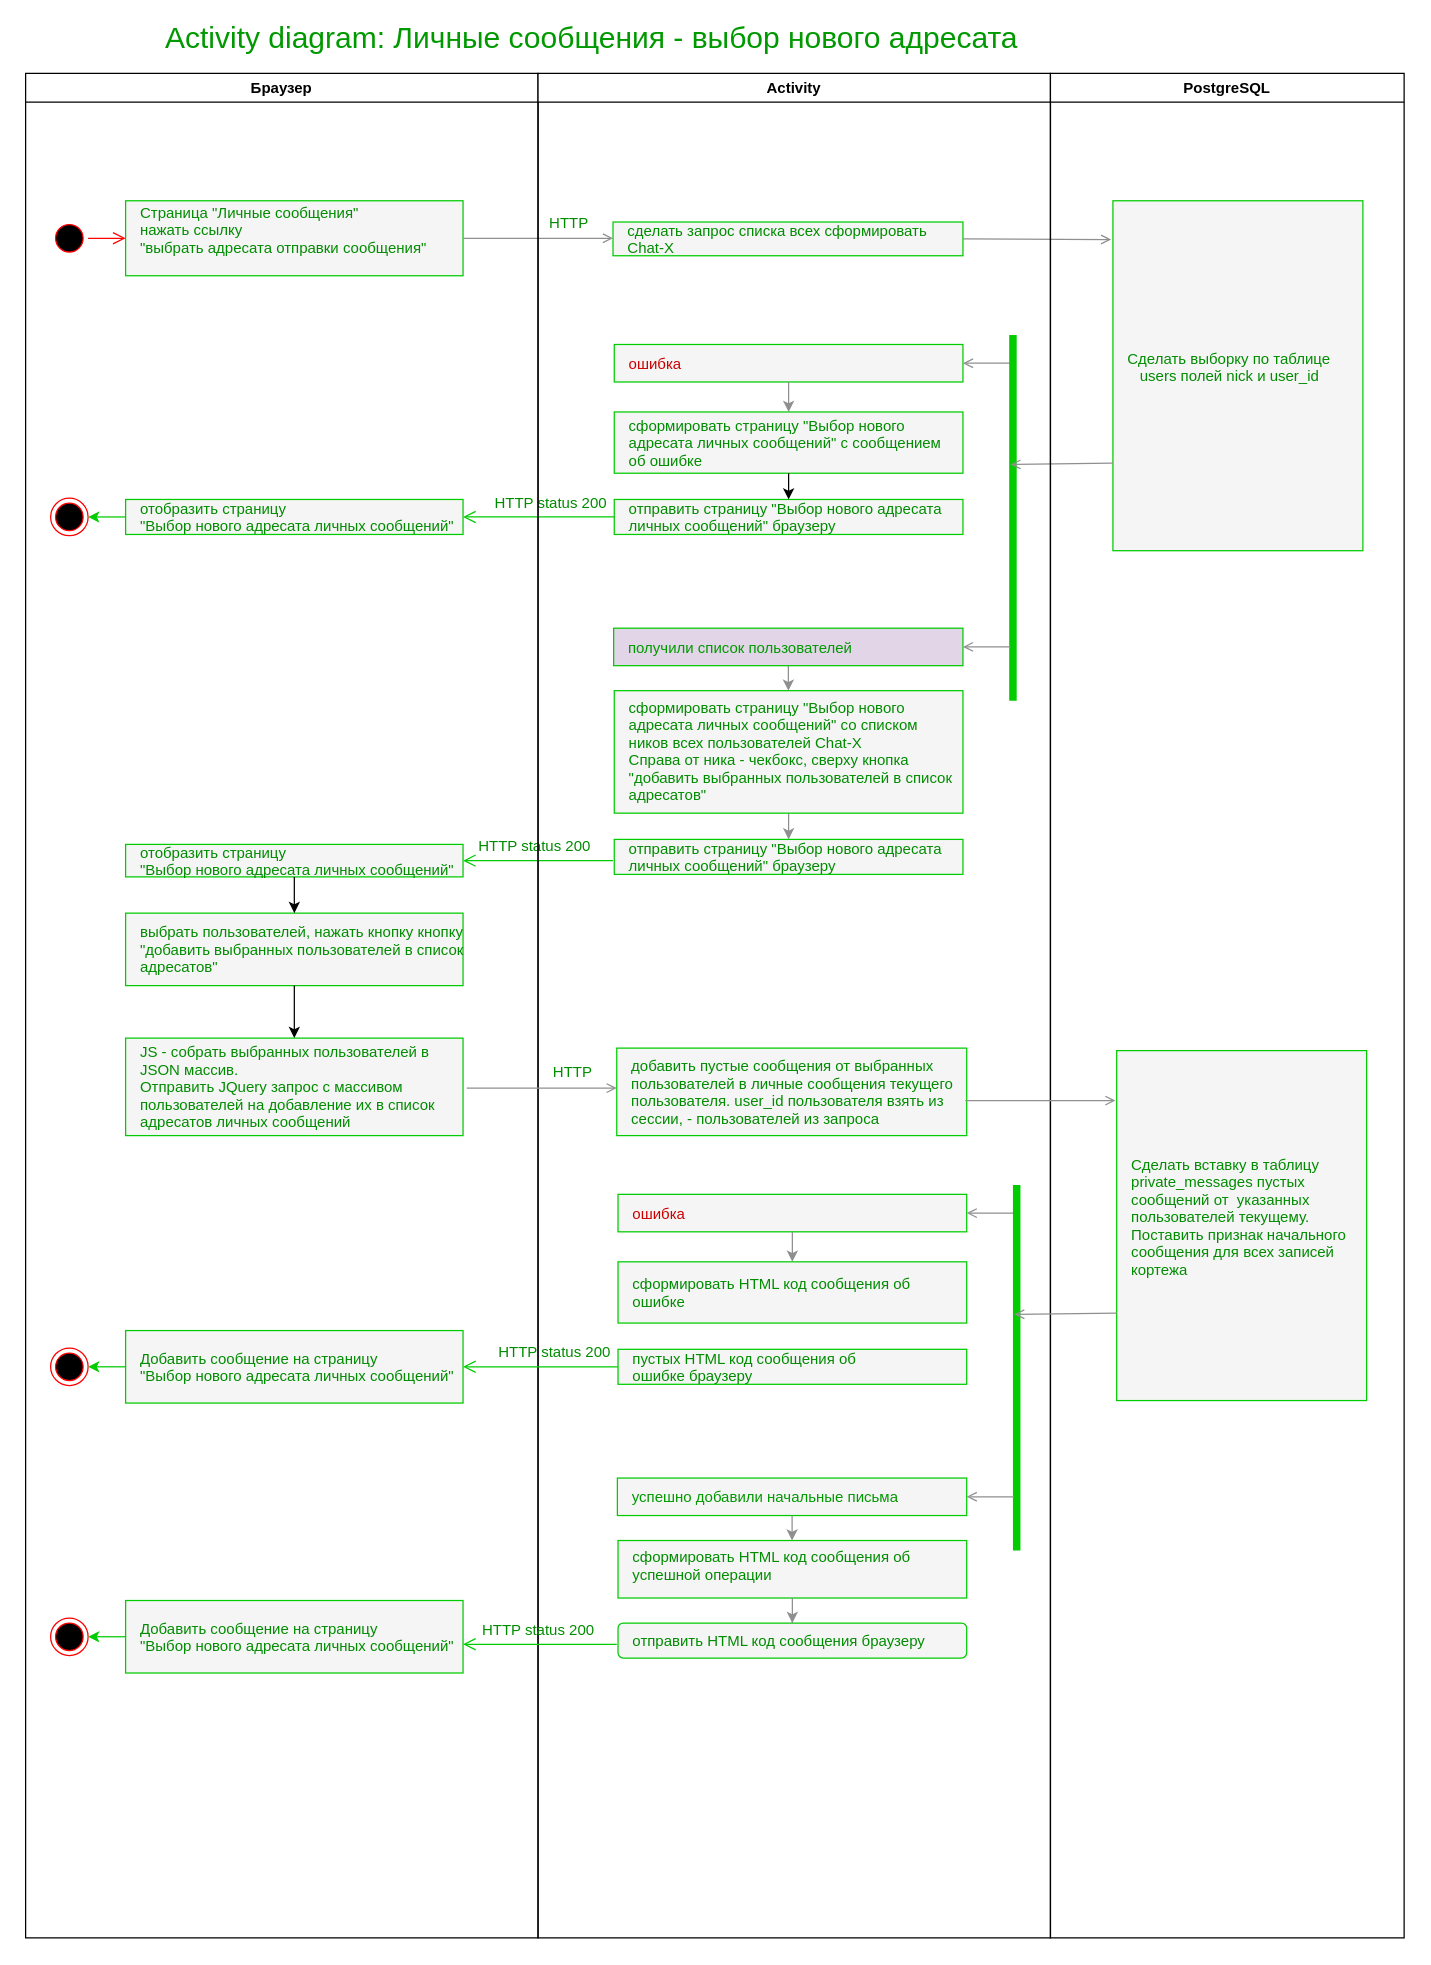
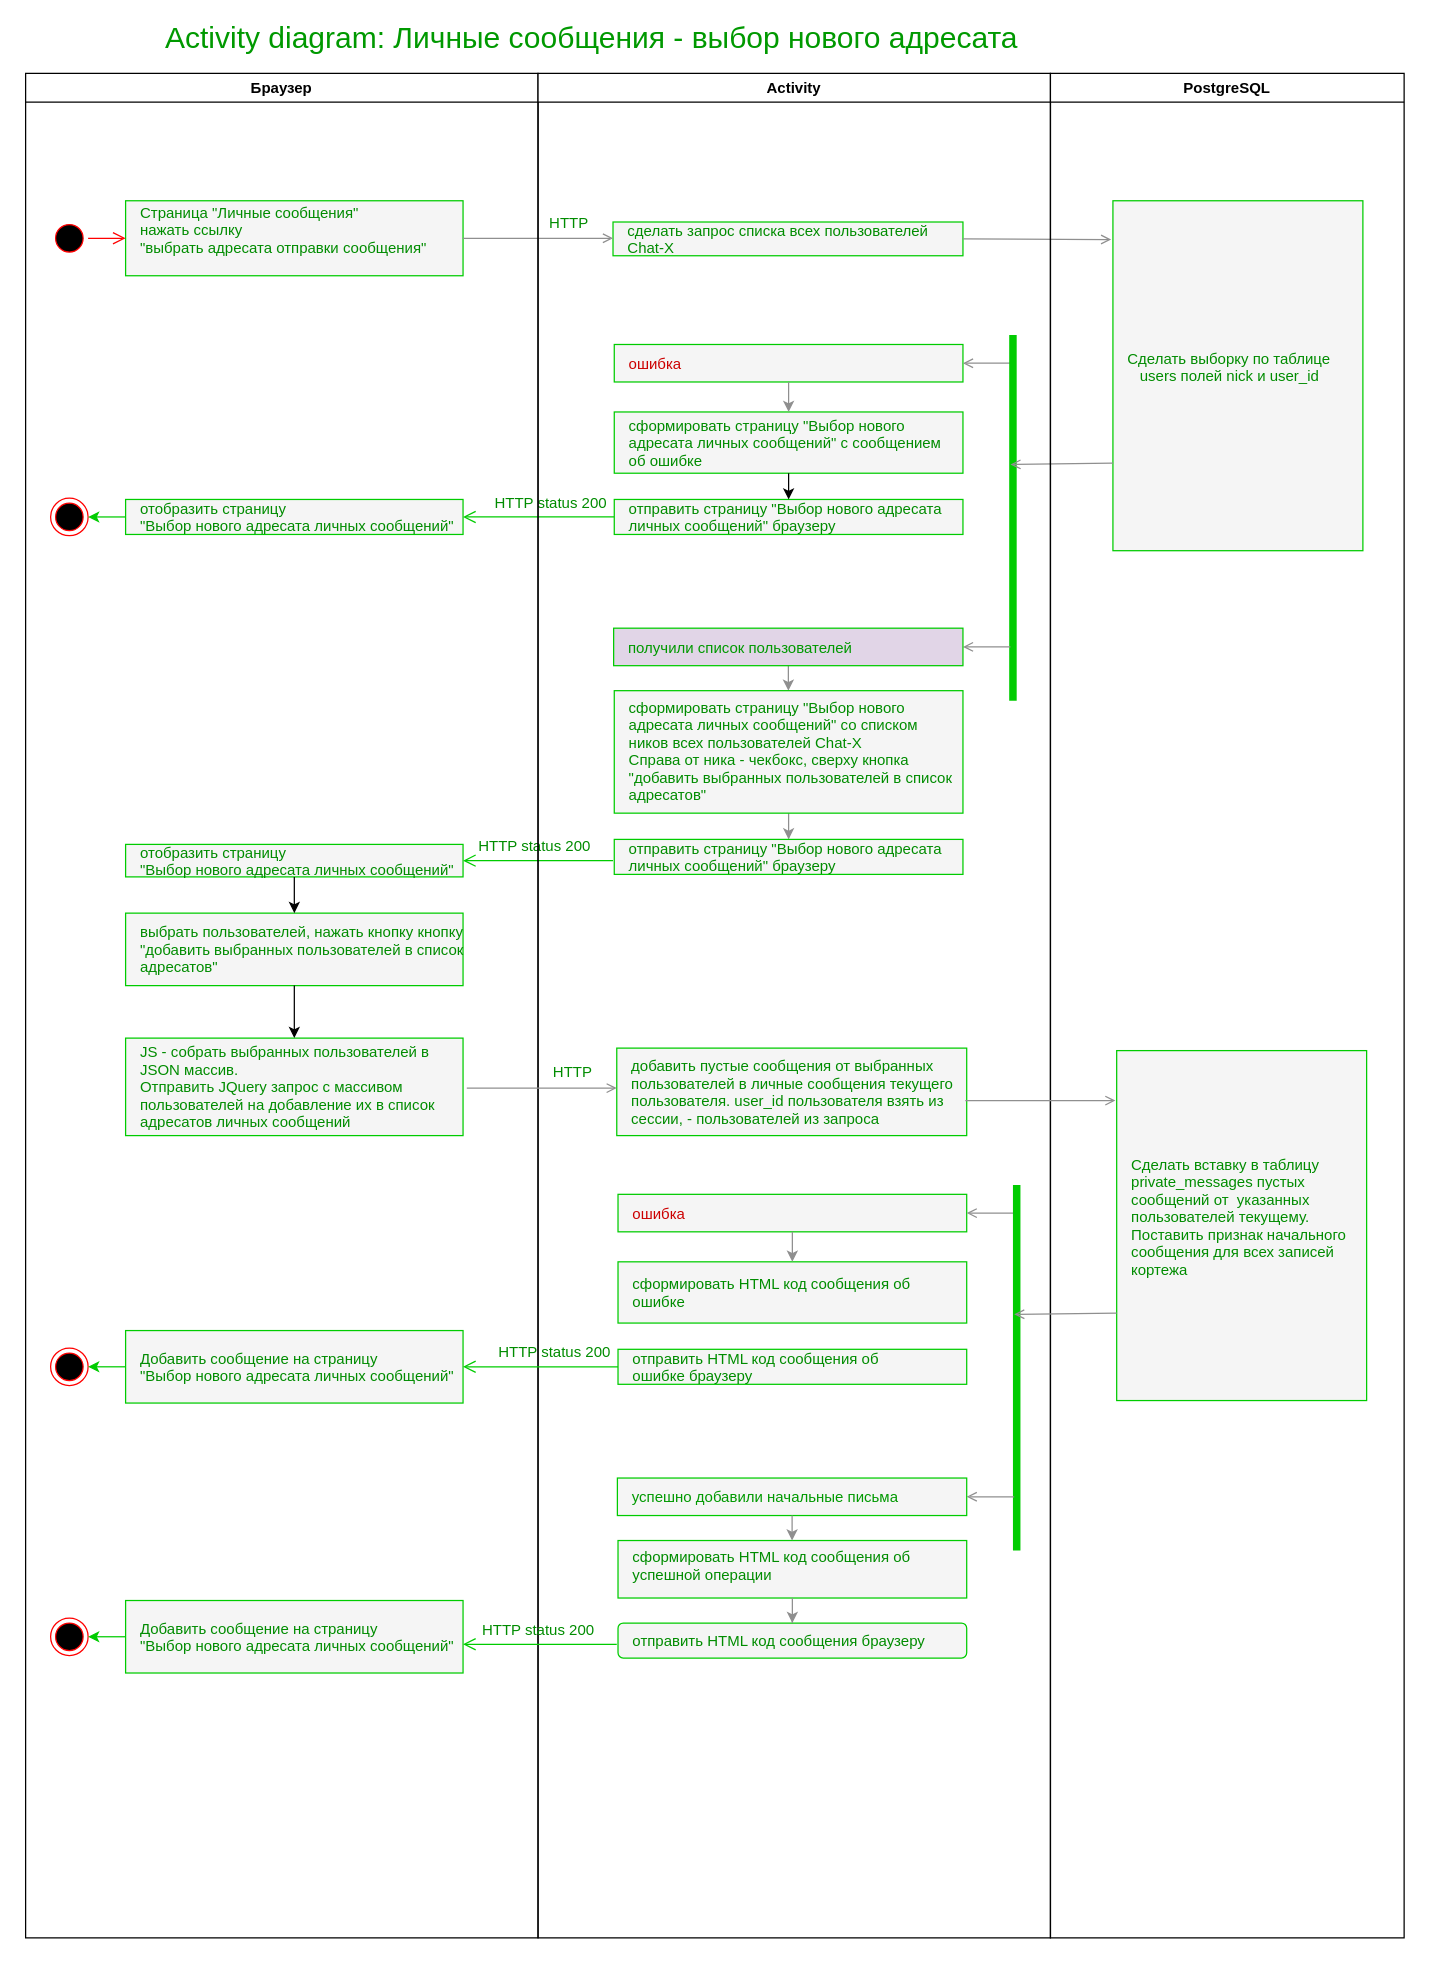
(784, 231) -> (788, 231)
(742, 1359) -> (755, 1359)
